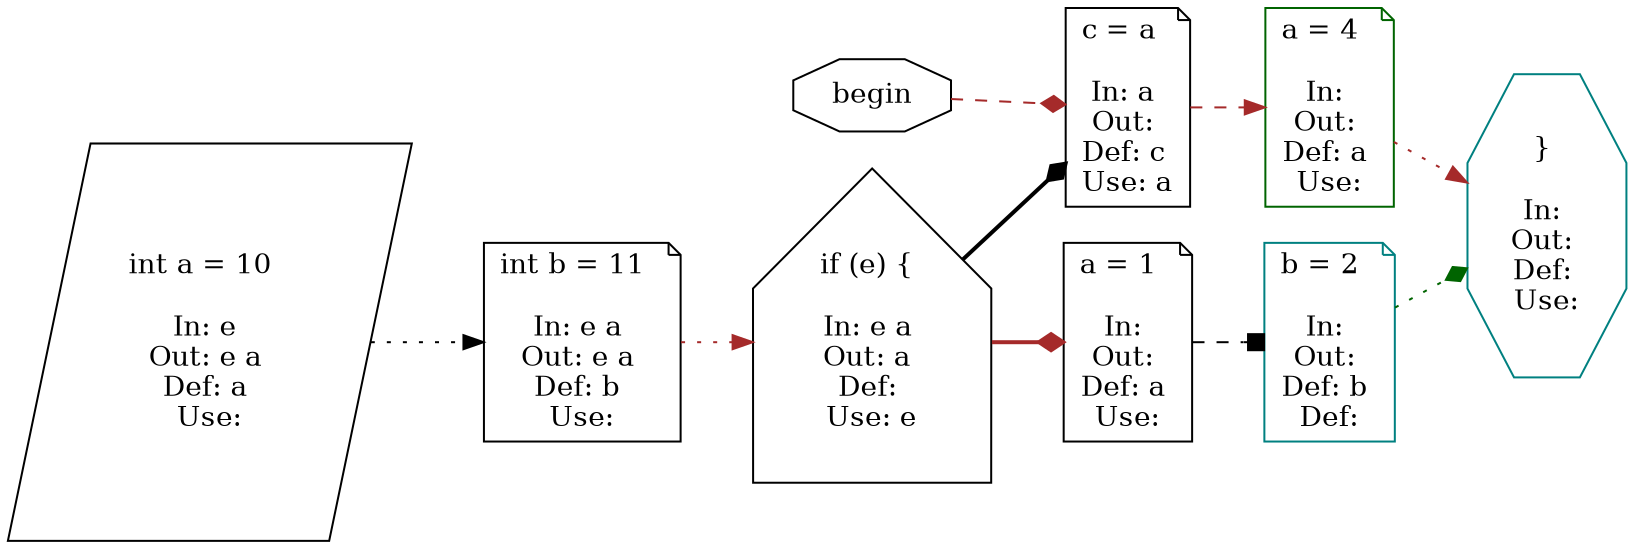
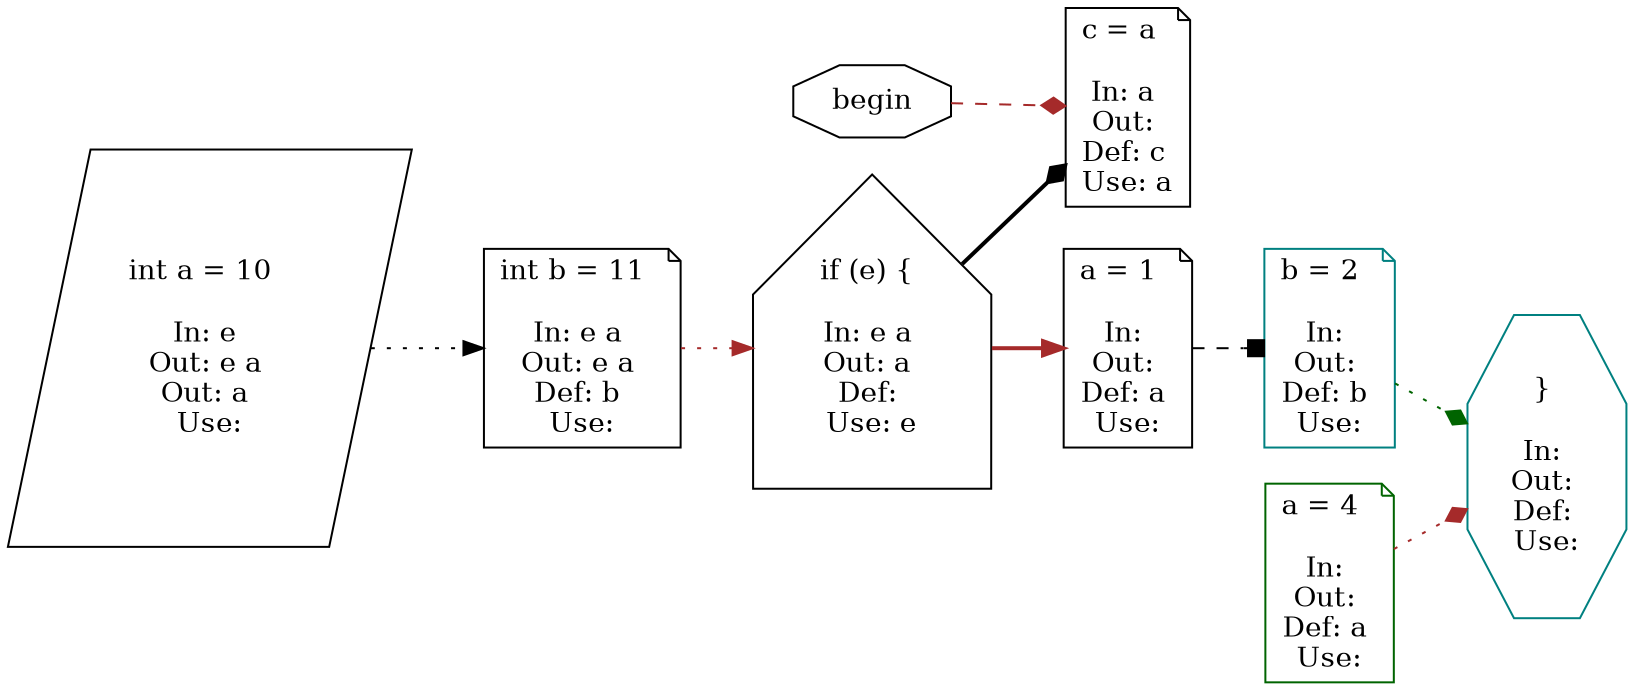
(1217, 107) -> none
(1422, 157) -> (1420, 535)
(210, 342) -> (210, 348)
(1015, 342) -> (1017, 348)
(1330, 342) -> (1330, 348)
